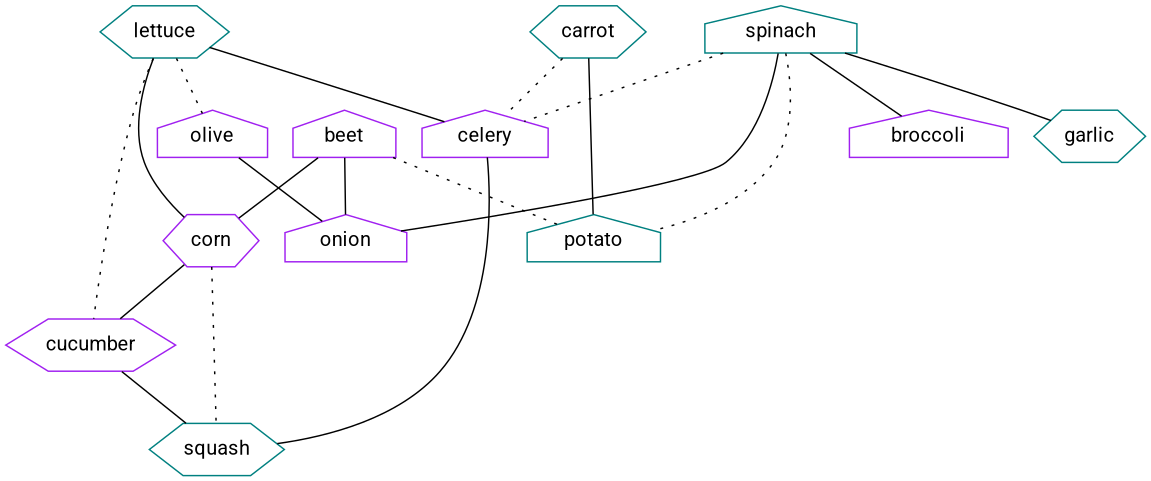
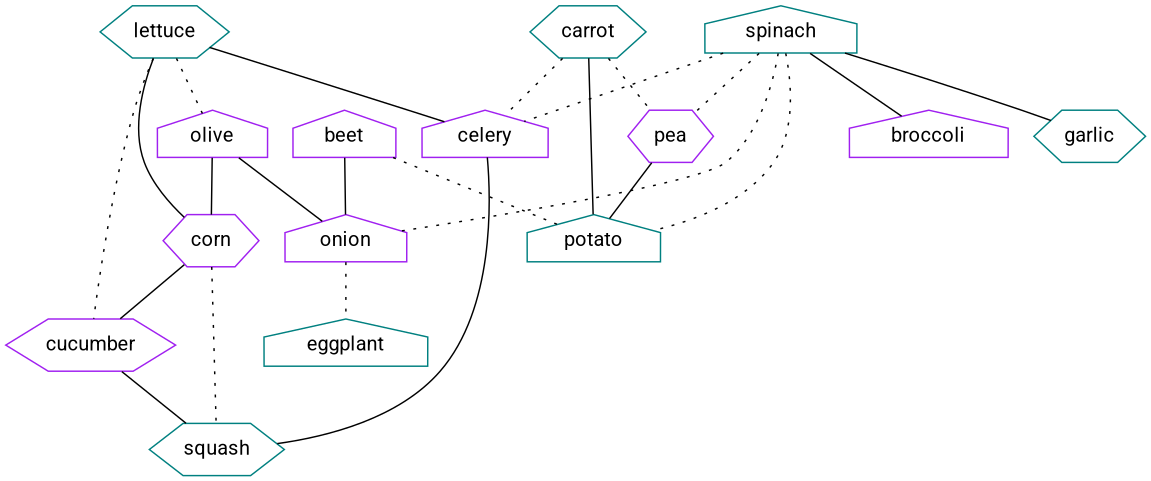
none -> (671, 136)
(286, 182) -> (212, 186)
(626, 192) -> (614, 194)
none -> (346, 345)
